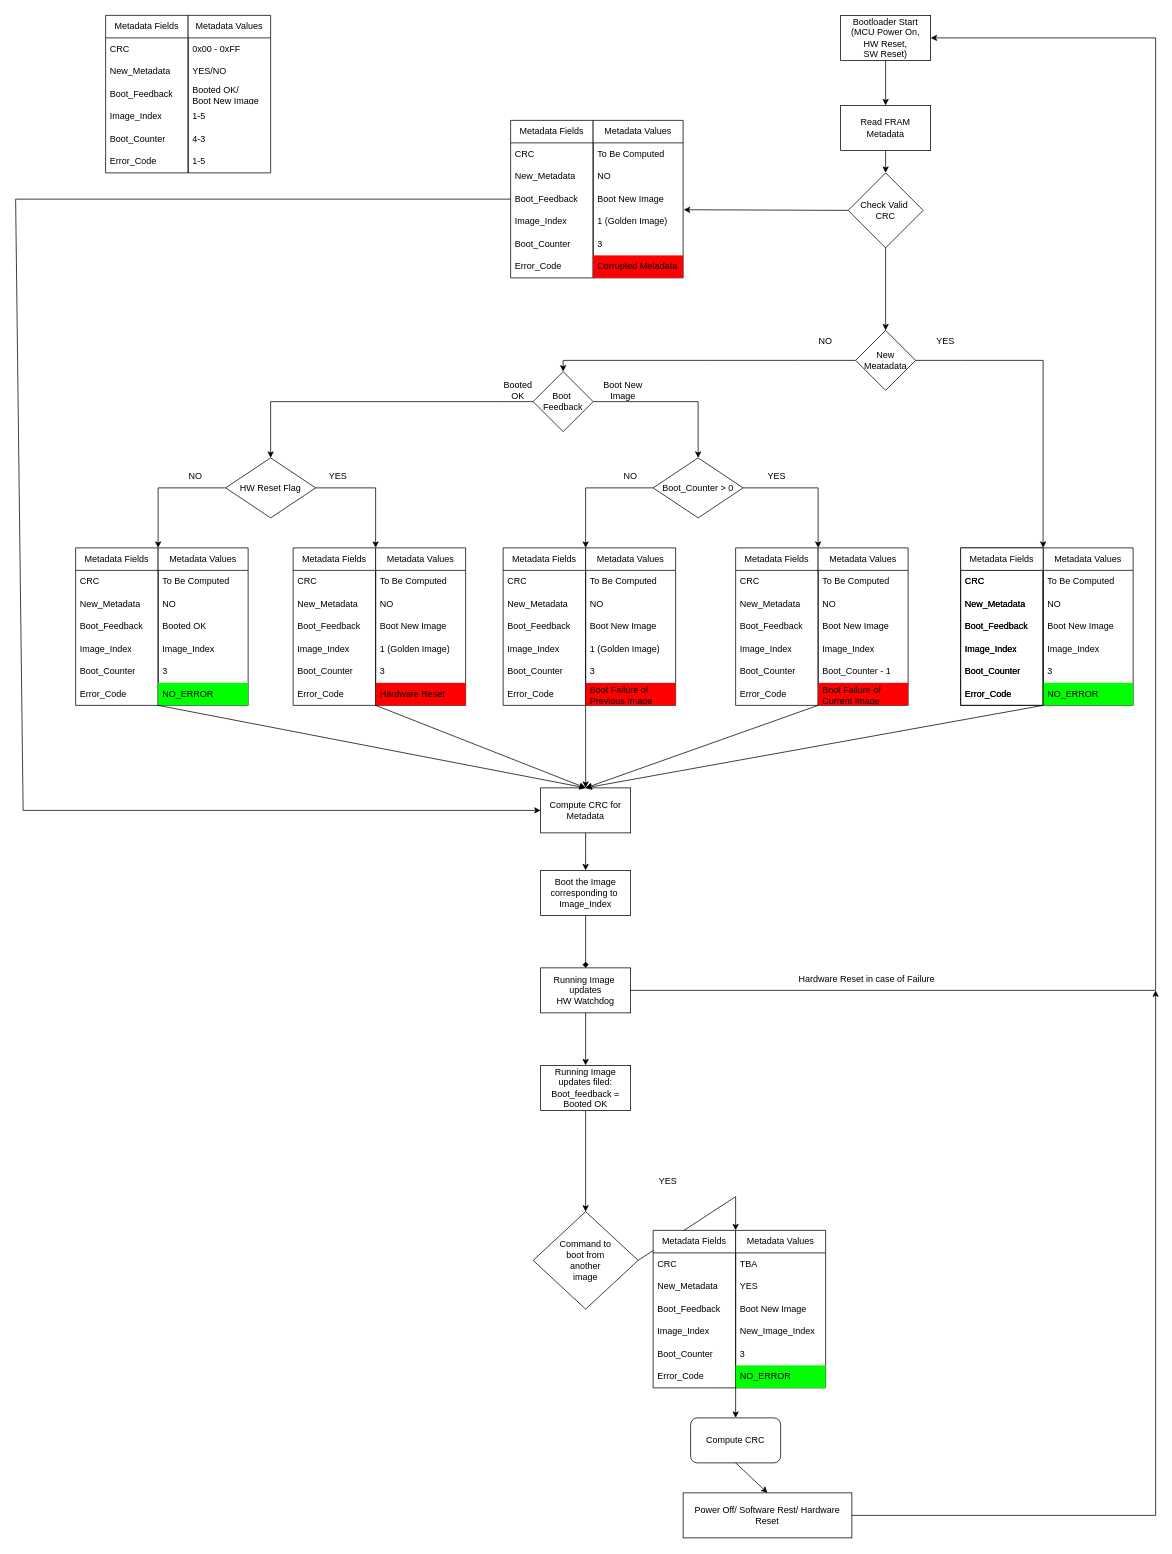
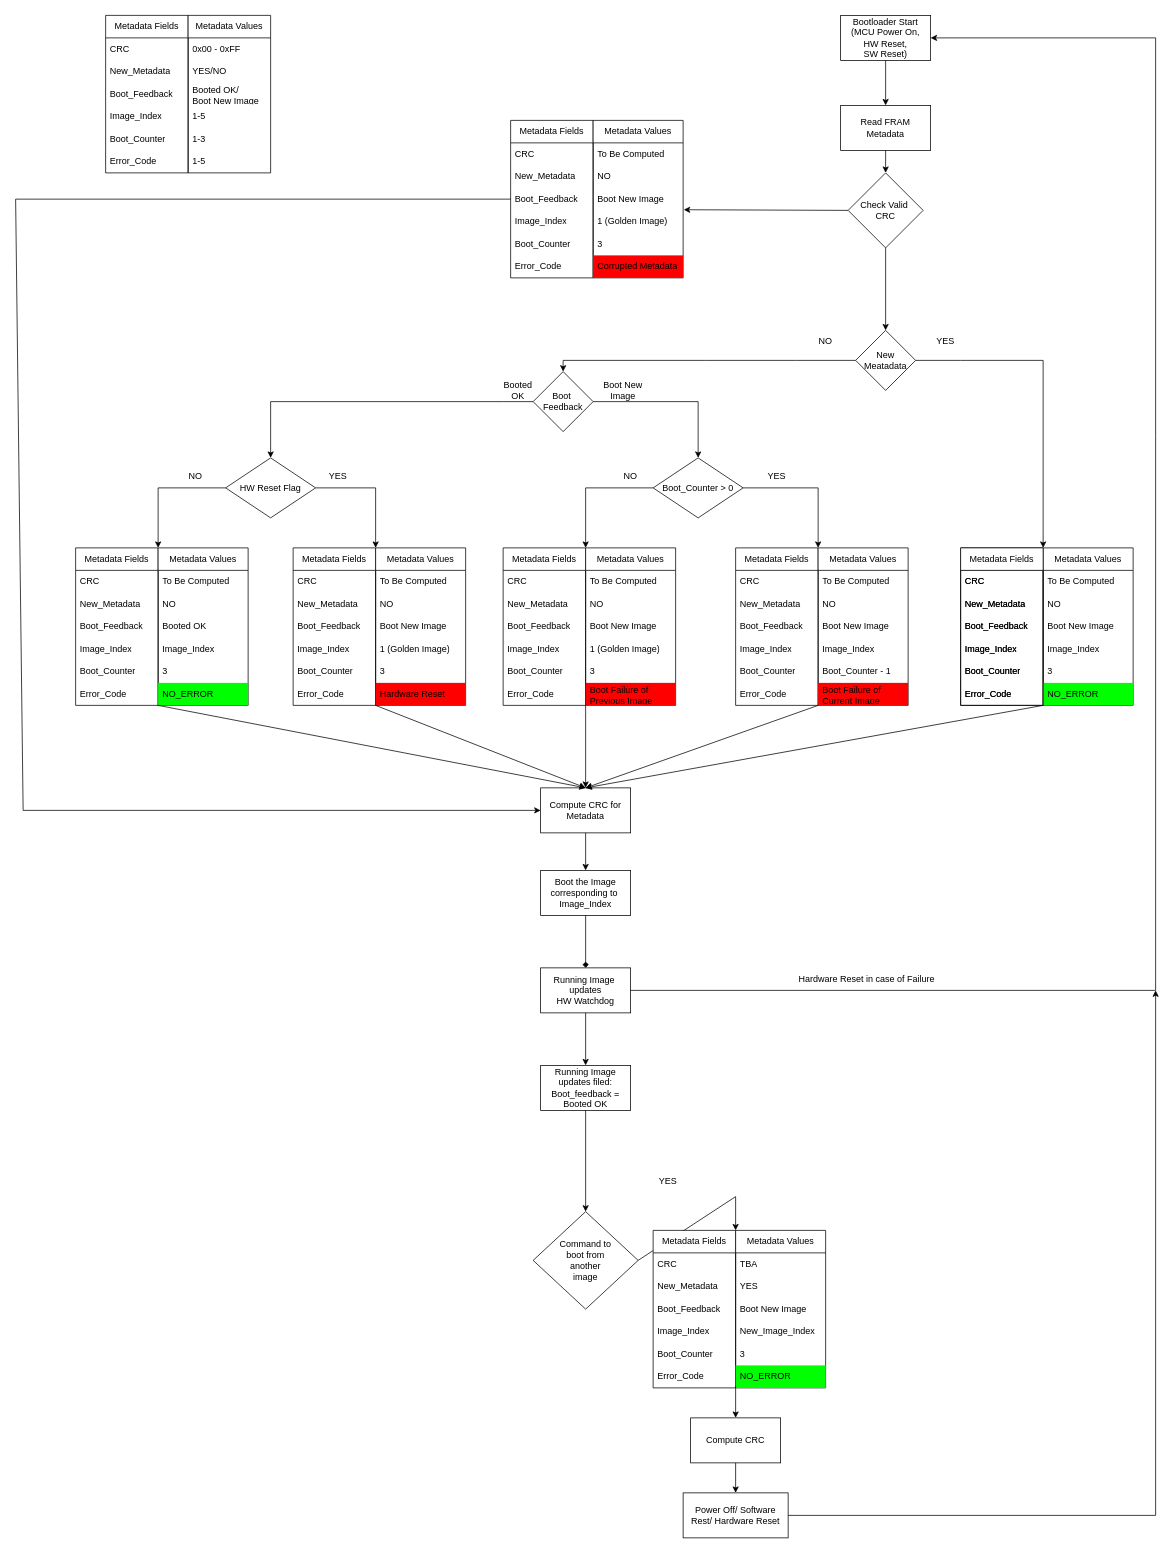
(200, 139) -> (200, 139)
(735, 1440) -> (735, 1440)
(767, 1515) -> (735, 1515)
